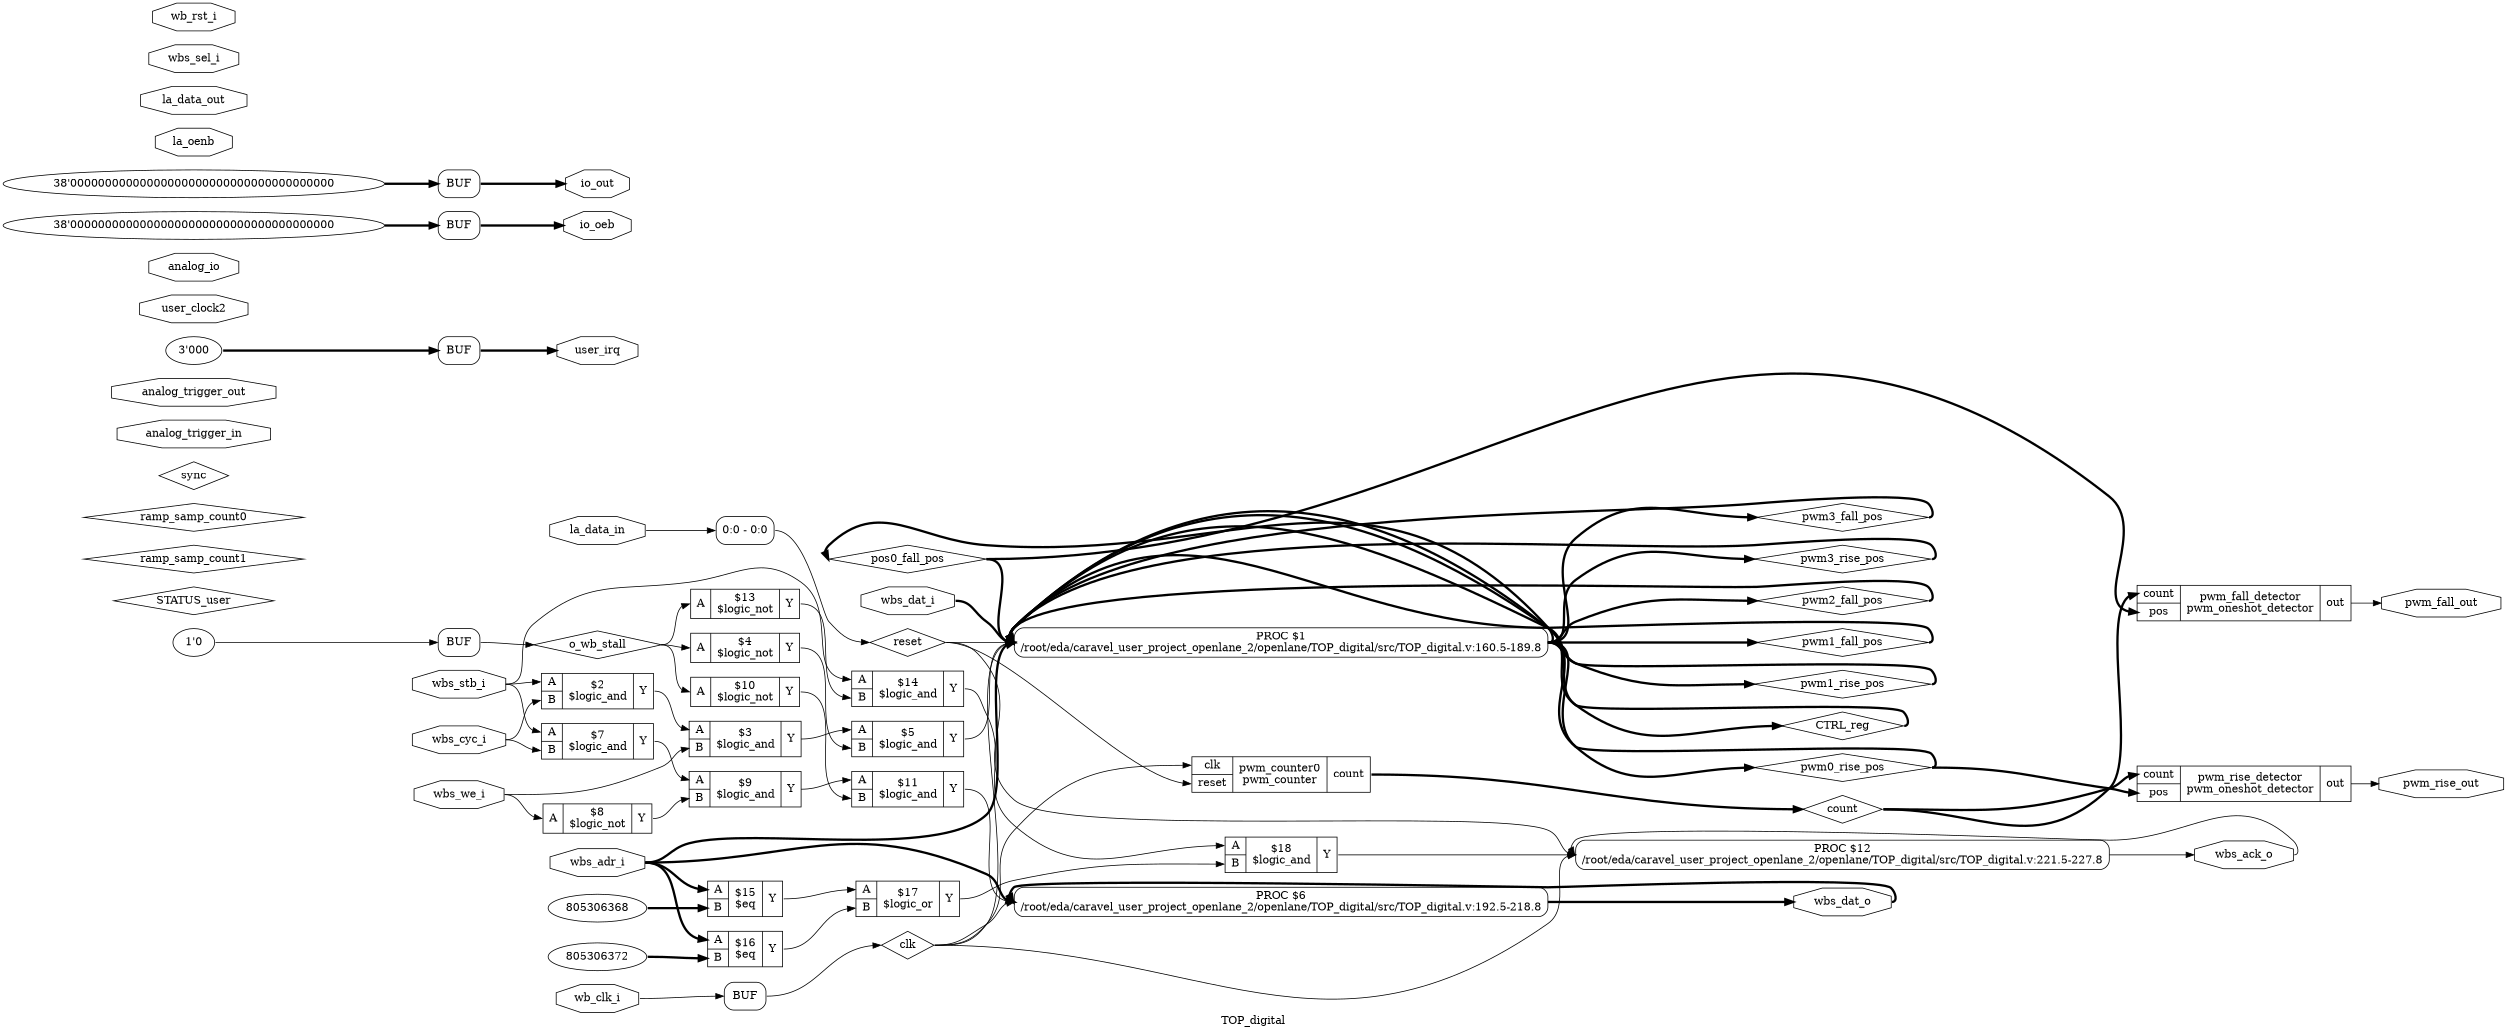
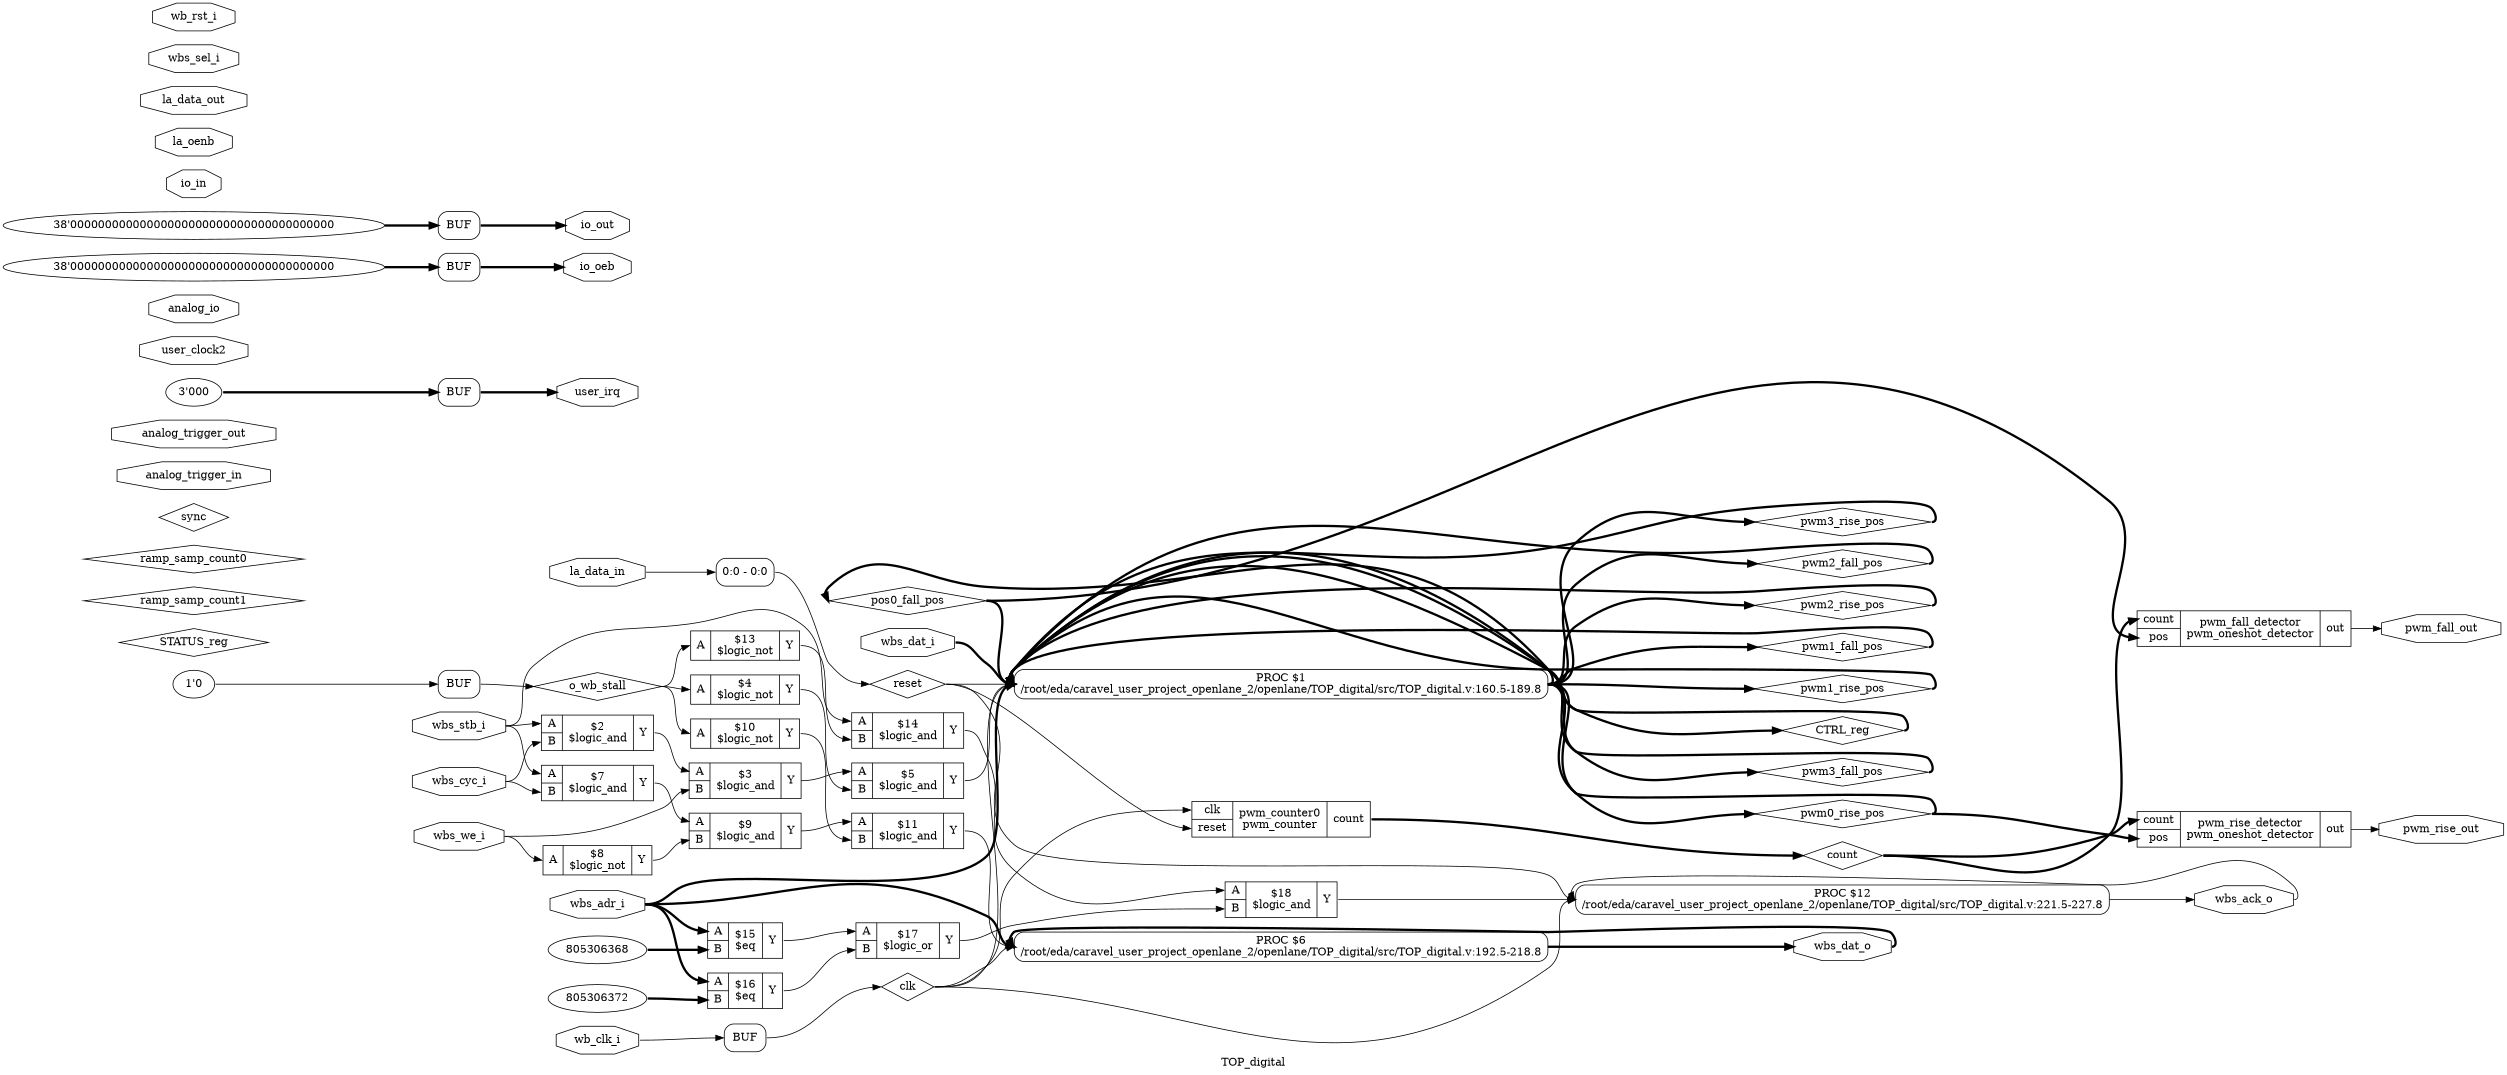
none -> (194, 184)
(194, 601) -> (194, 642)
none -> (1843, 605)
